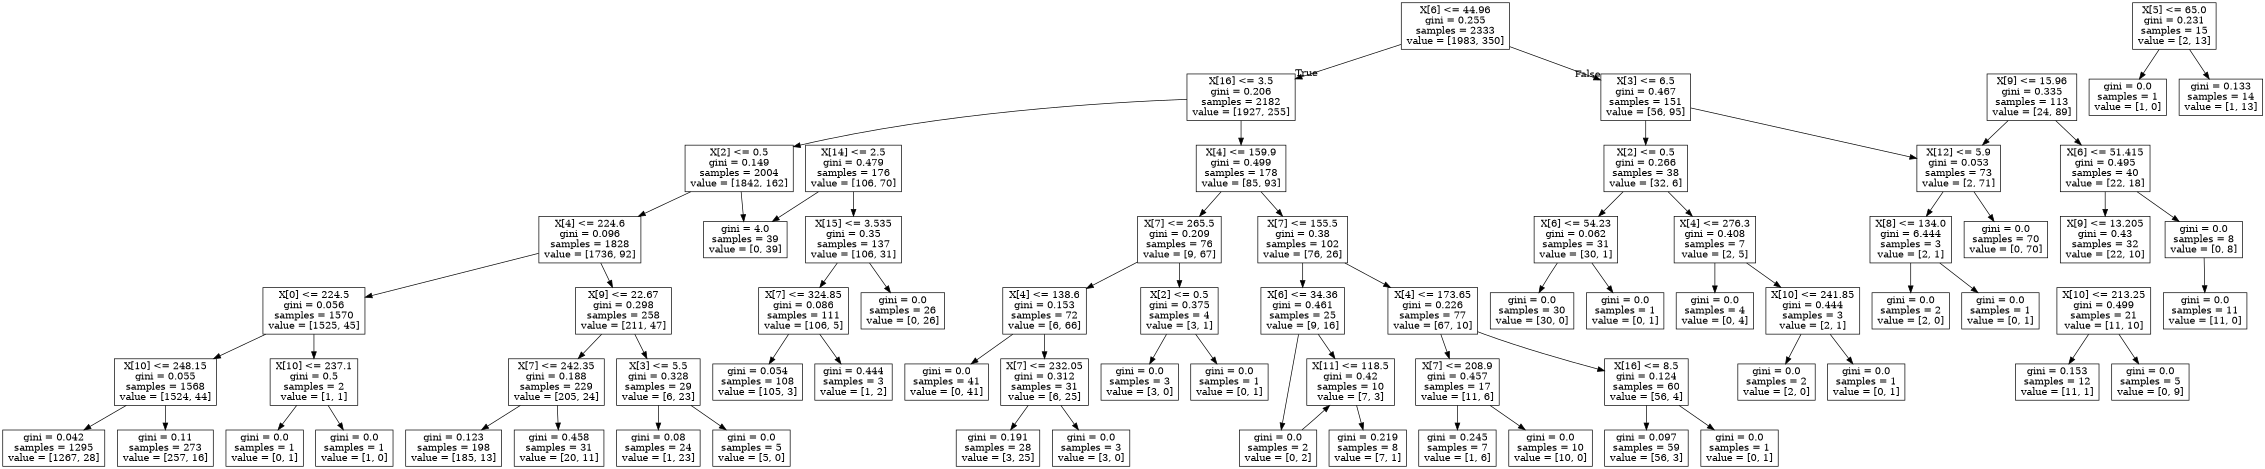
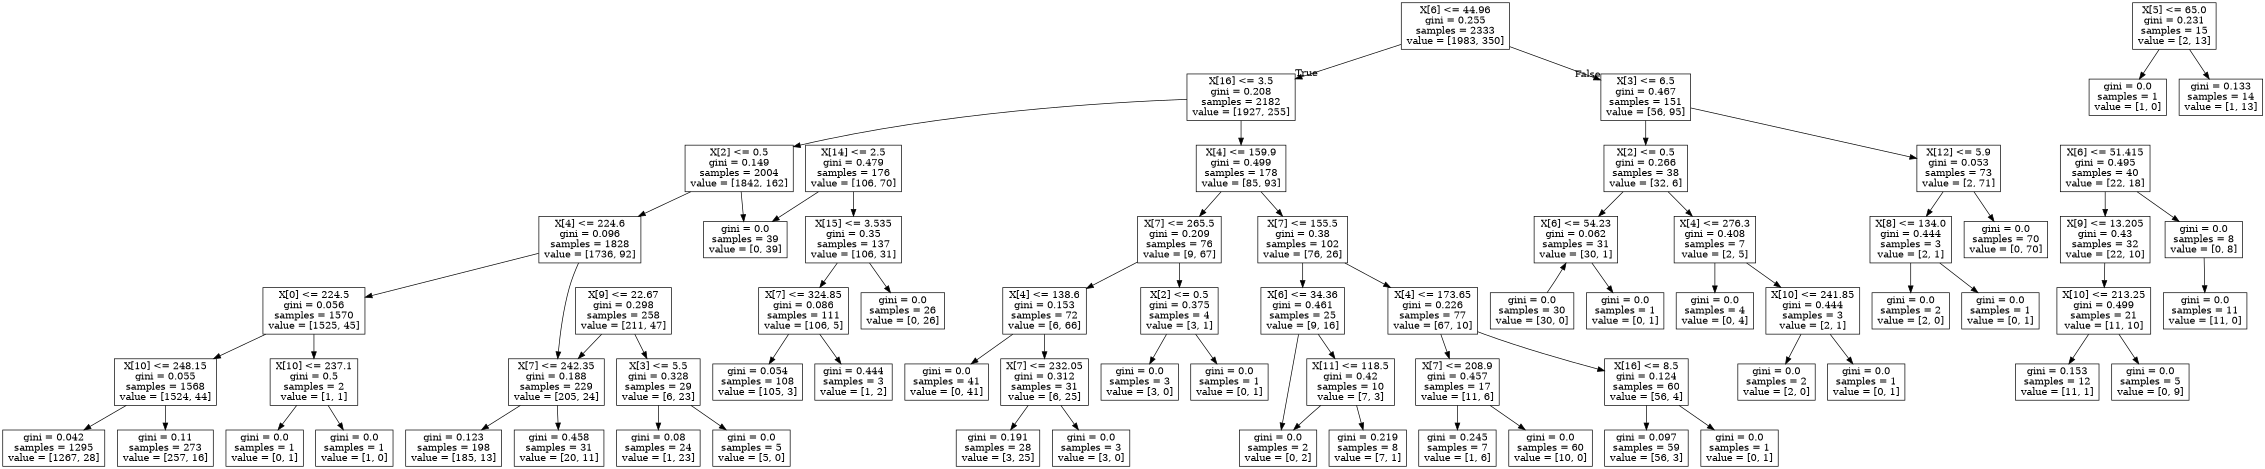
(1241, 97) -> (1241, 97)
(2032, 97) -> none
(745, 240) -> (745, 240)
(1911, 240) -> (1911, 240)
(605, 272) -> (565, 307)
none -> (2105, 272)
(1550, 275) -> (1555, 281)
(1313, 420) -> (1310, 415)
(1551, 448) -> (1551, 448)
